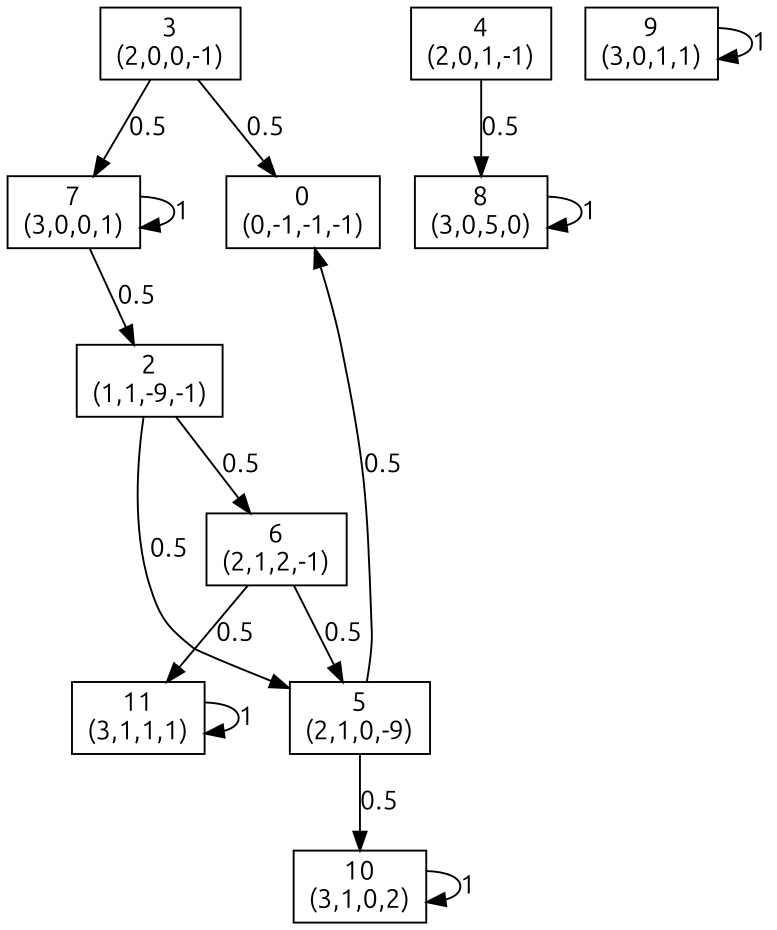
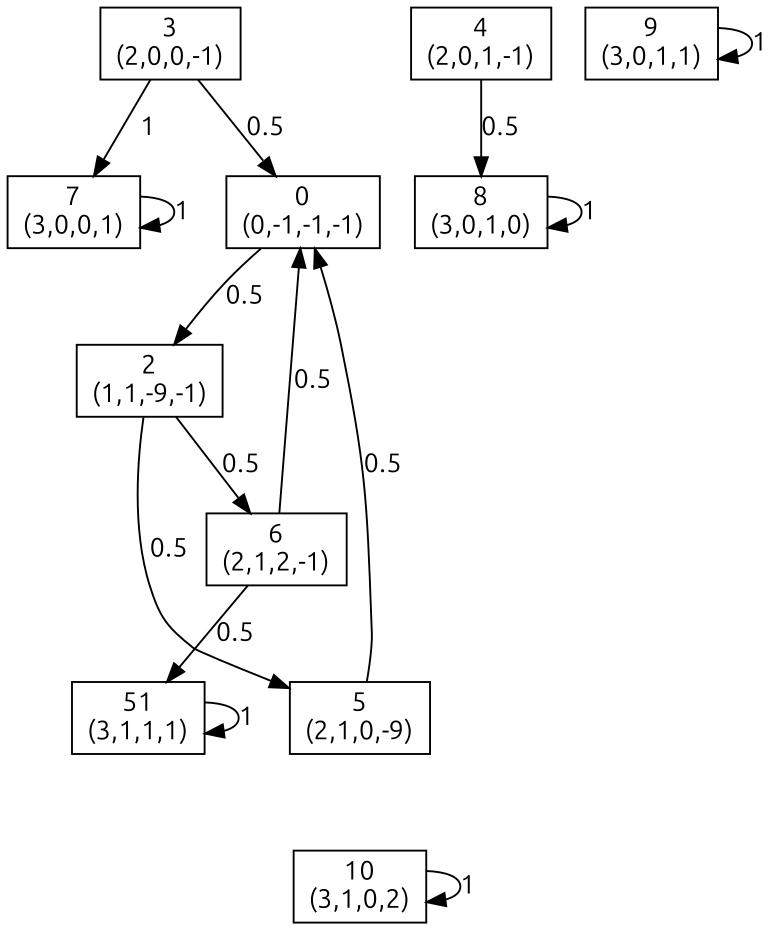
(149, 128) -> (149, 128)
(481, 212) -> (481, 212)
(108, 288) -> (221, 287)
(314, 625) -> (289, 390)
(138, 718) -> (138, 718)
(360, 793) -> none
